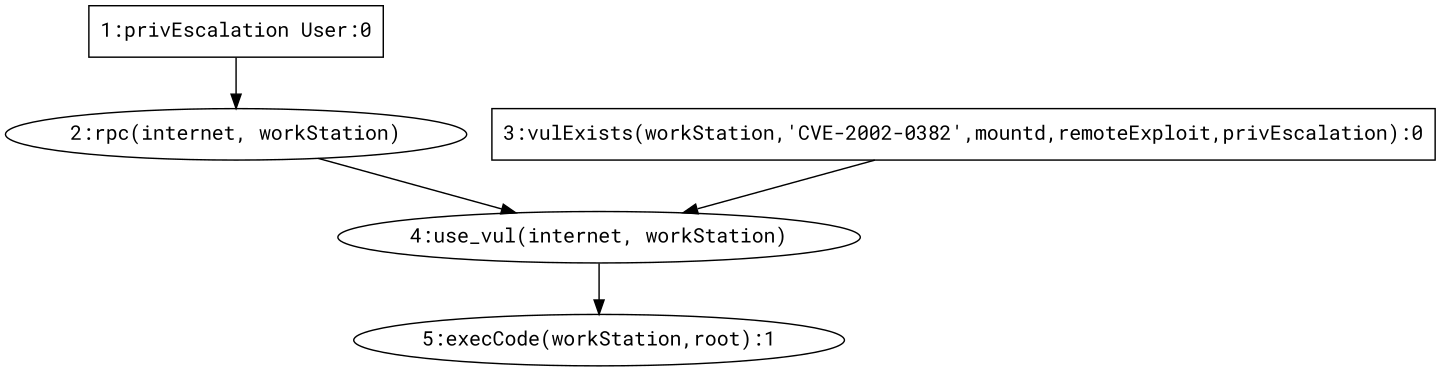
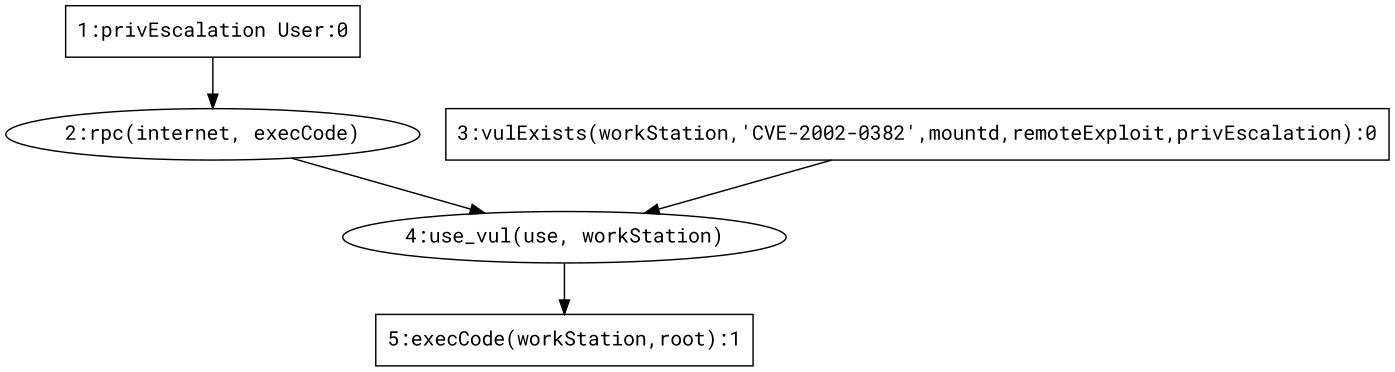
(236, 134) -> (213, 134)
(599, 237) -> (564, 237)
(599, 340) -> (564, 340)
